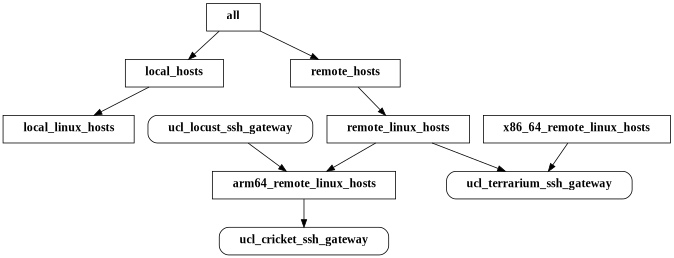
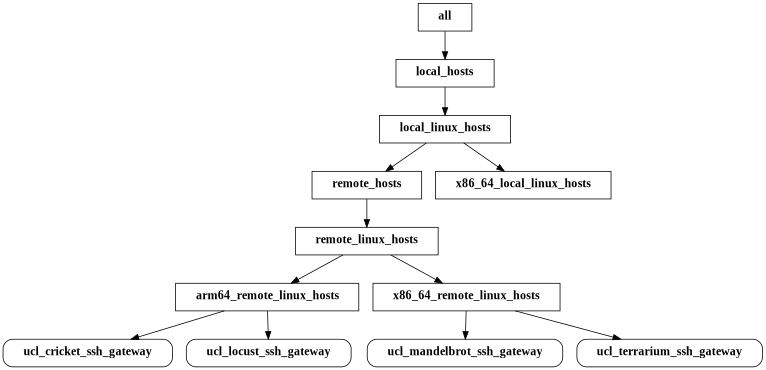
(286, 43) -> (409, 155)
(264, 155) -> (268, 321)
(465, 156) -> (413, 267)
none -> (523, 185)
none -> (465, 353)
